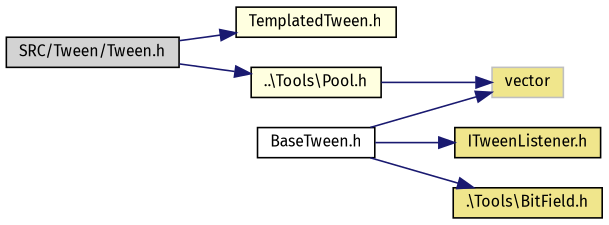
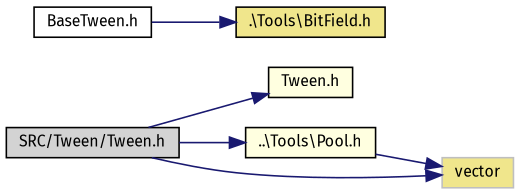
(316, 22) -> (311, 82)
(423, 112) -> (288, 176)
(528, 143) -> none
